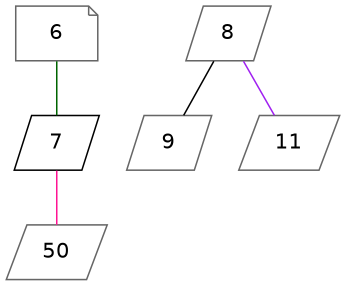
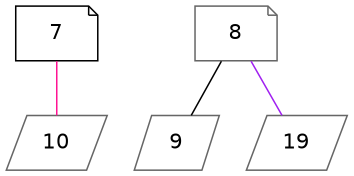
(57, 33) -> none
(228, 33) -> (236, 33)
(57, 143) -> (57, 33)
(289, 143) -> (297, 143)
(57, 252) -> (57, 143)
